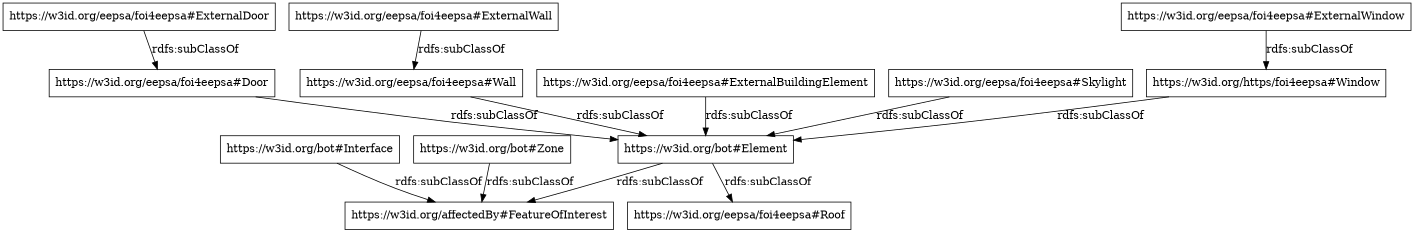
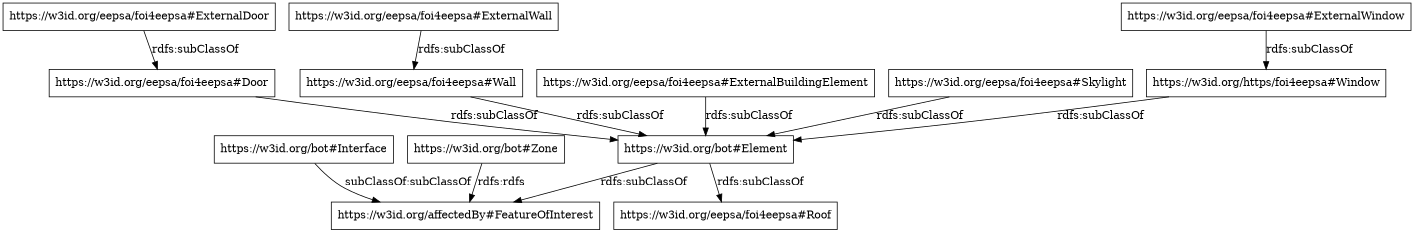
(439, 183) -> (408, 183)
(530, 183) -> (501, 183)
